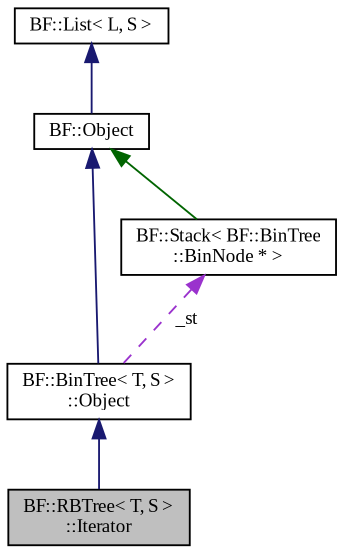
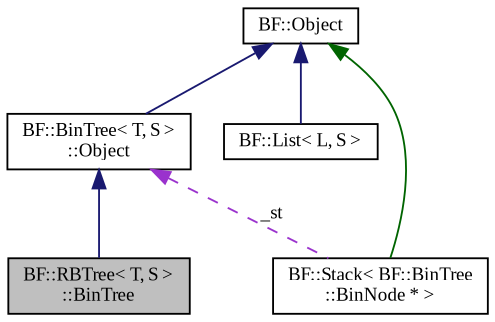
(92, 88) -> (301, 93)
(157, 326) -> (248, 218)
(99, 517) -> (99, 286)
